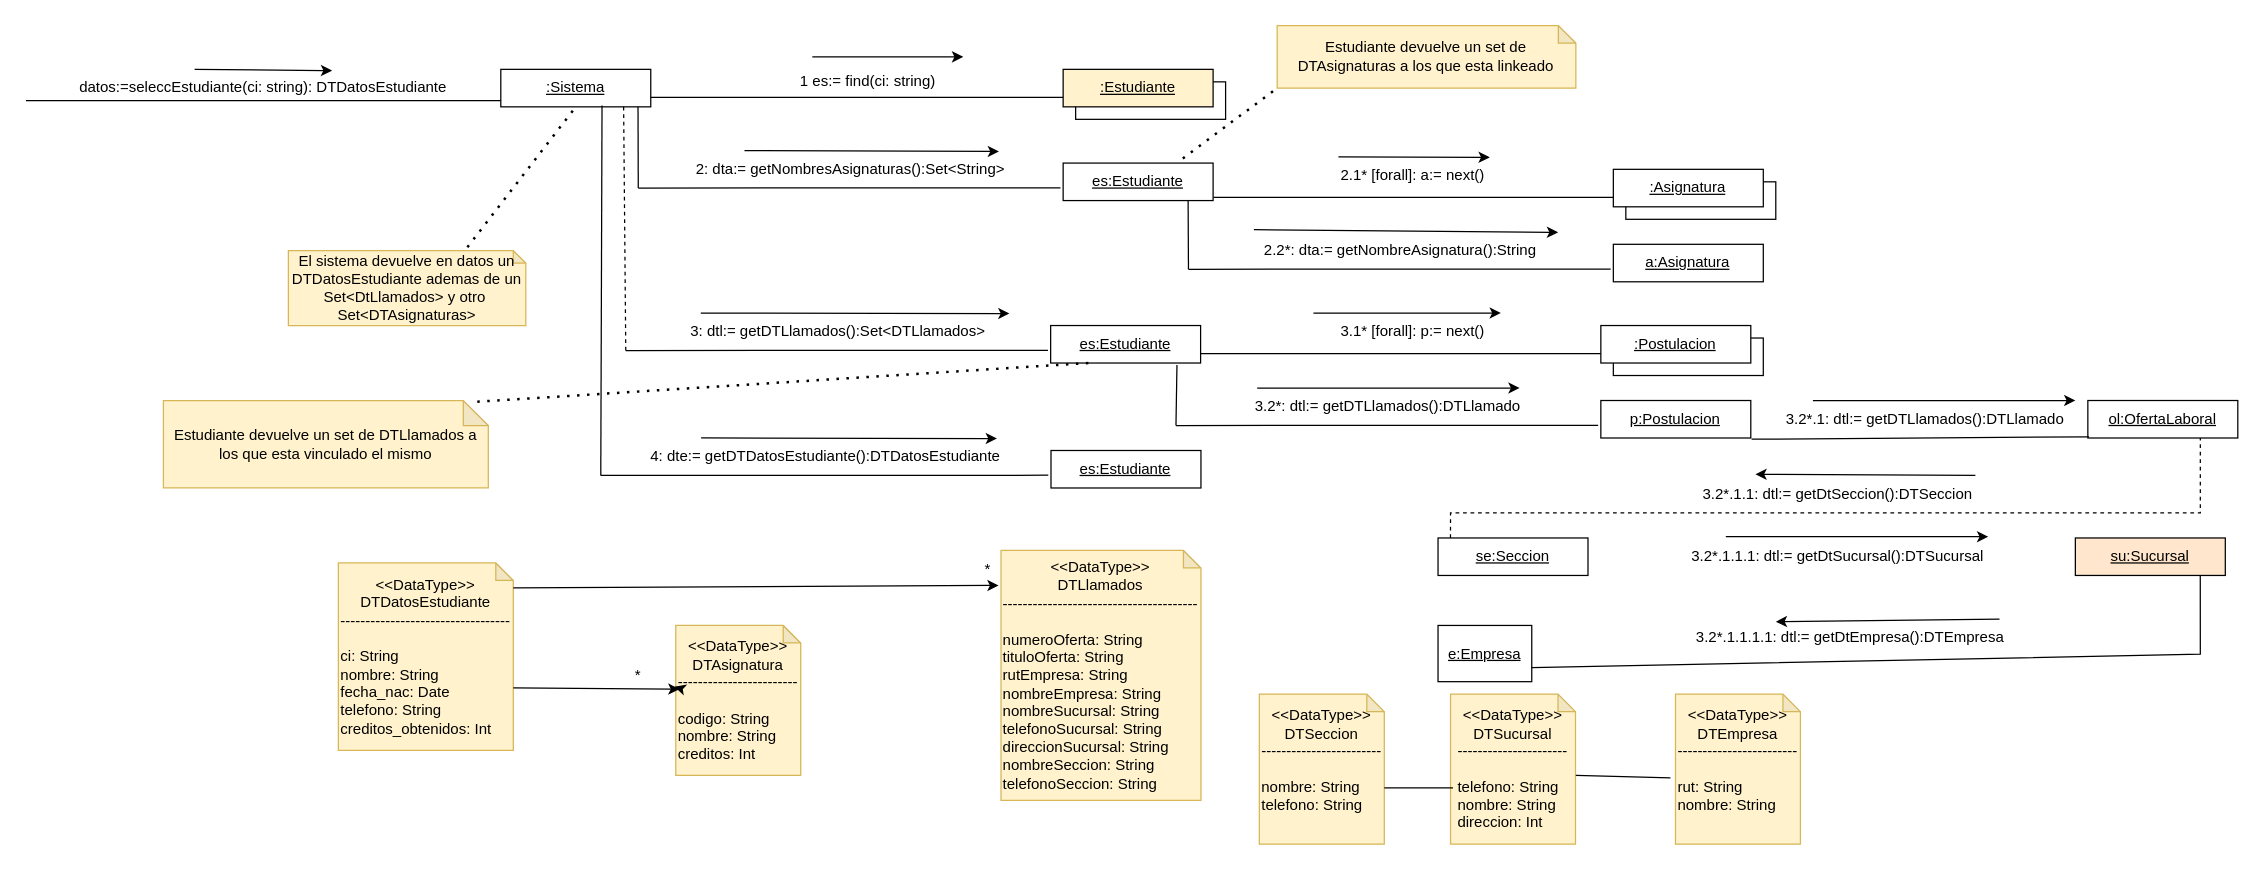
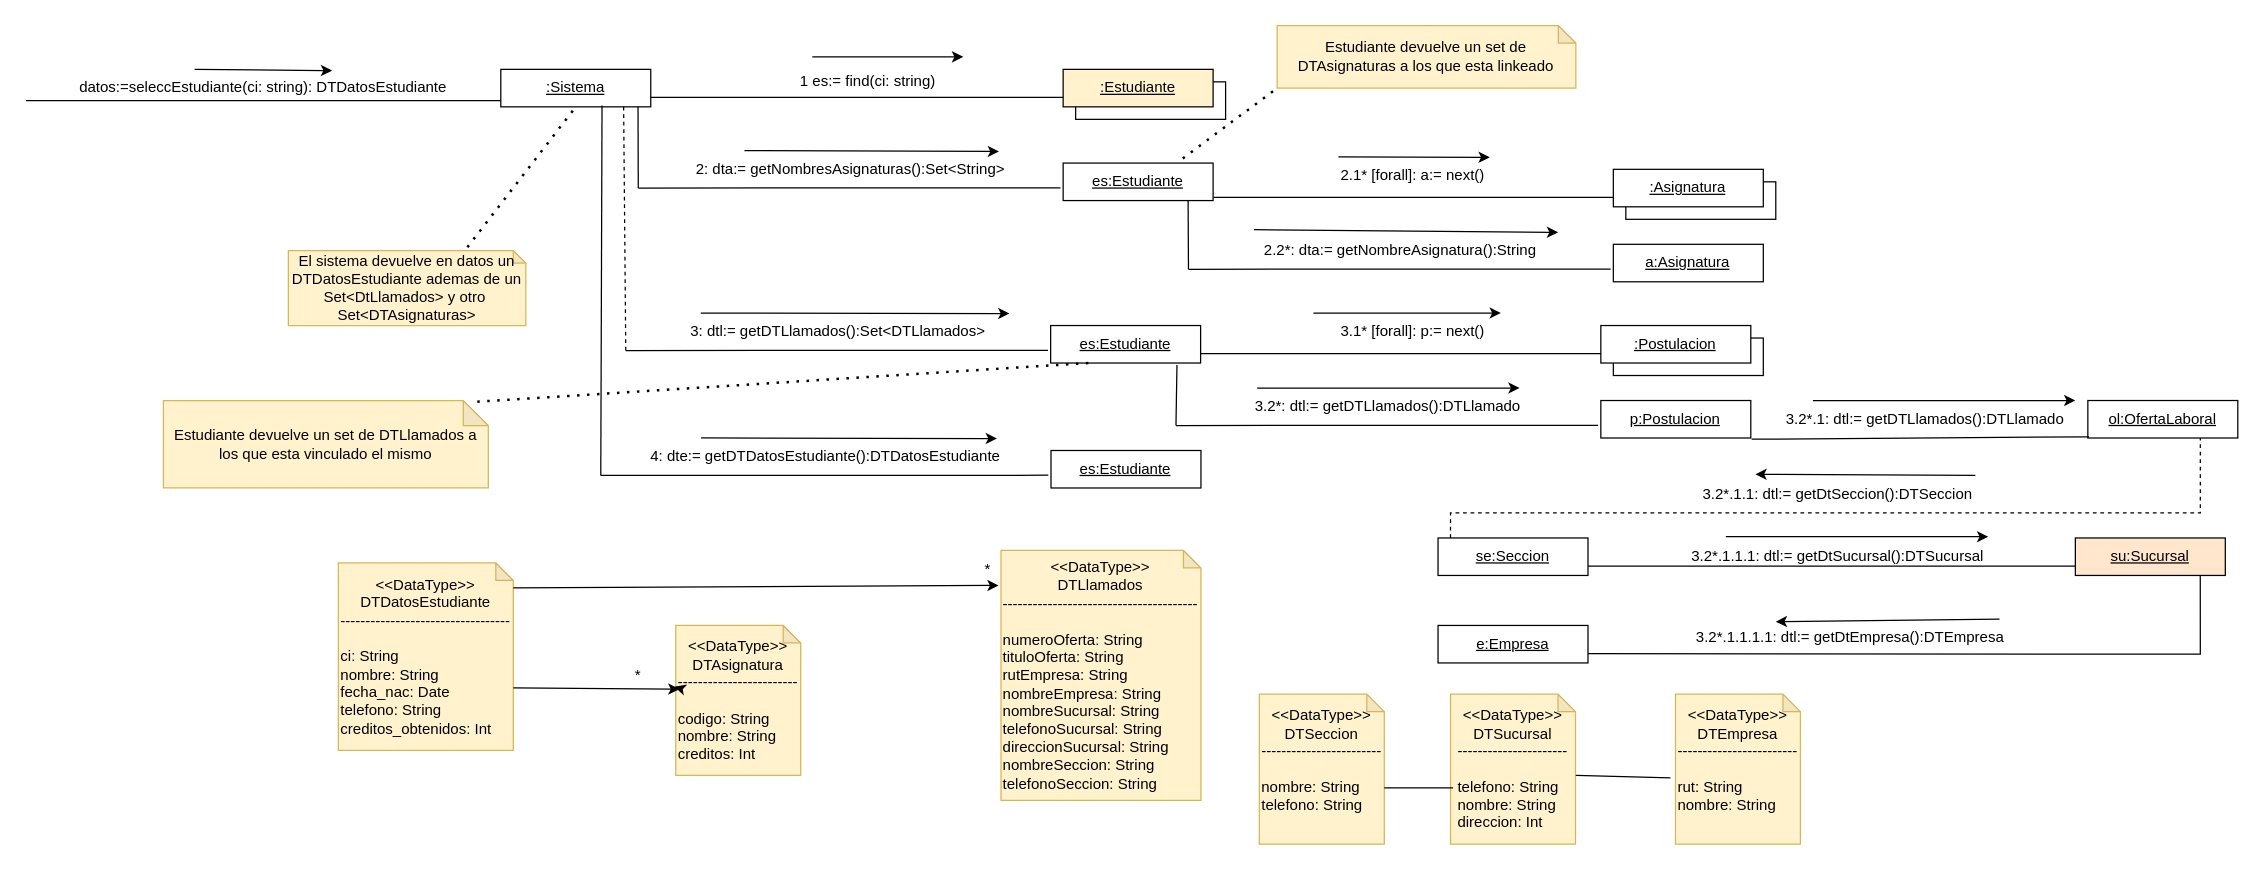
none -> (1831, 566)
(1485, 654) -> (1513, 644)
